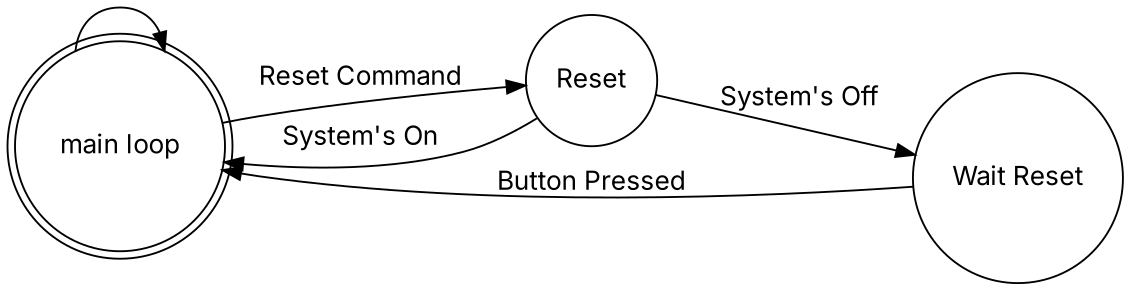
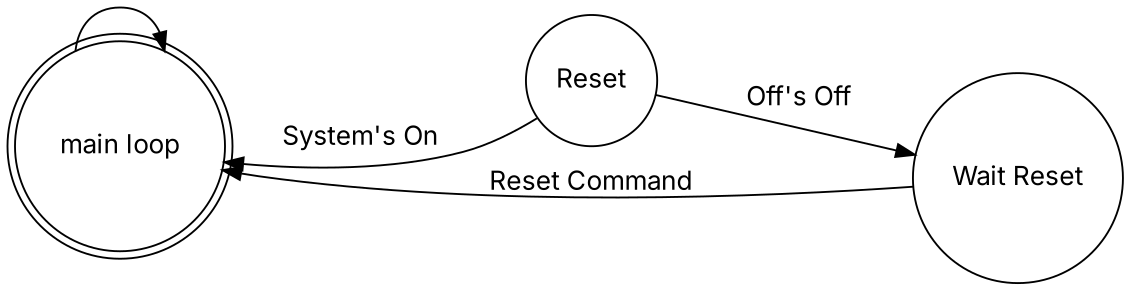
(800, 98) -> (800, 98)
(364, 102) -> none
(592, 183) -> (592, 183)
